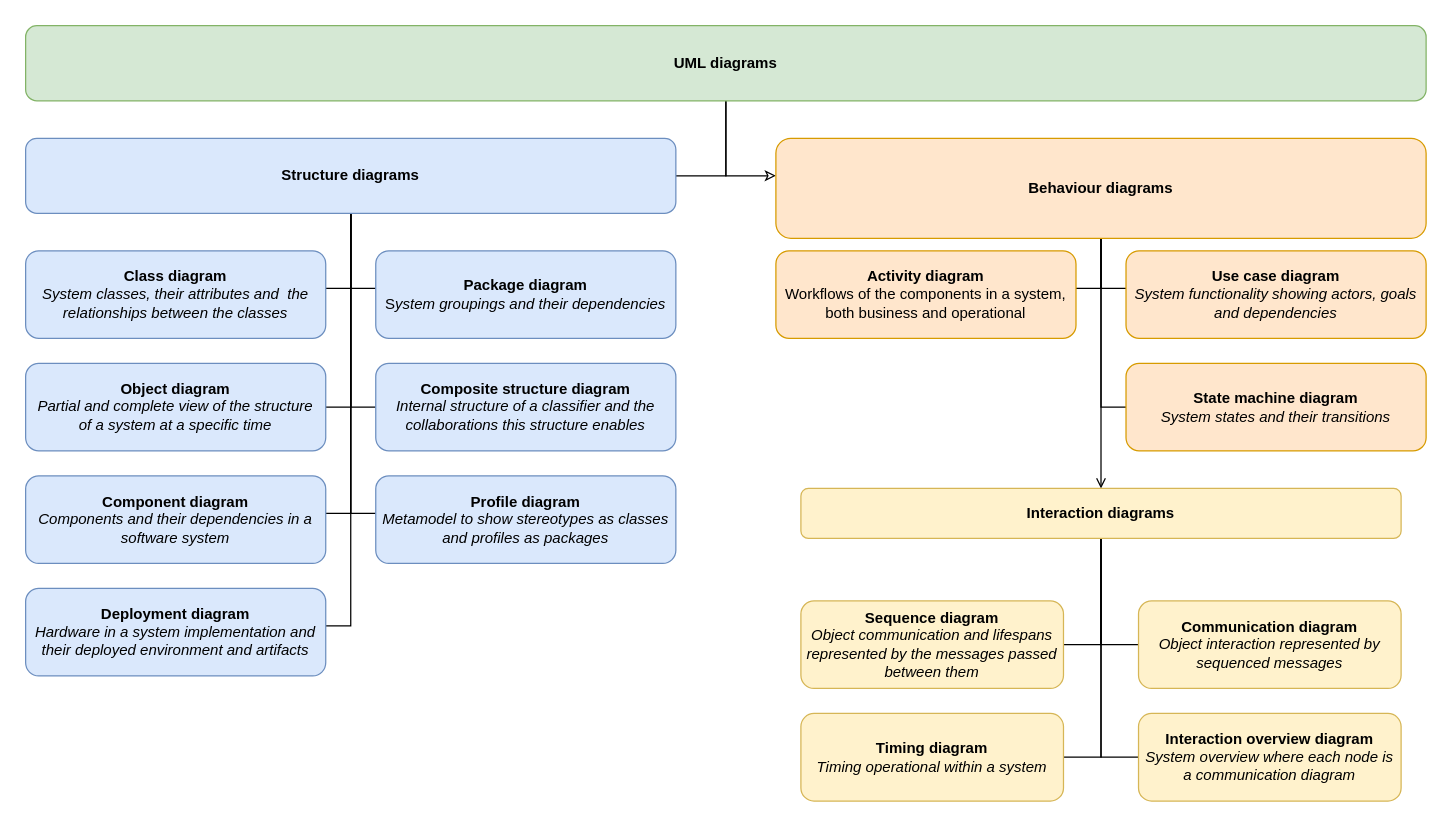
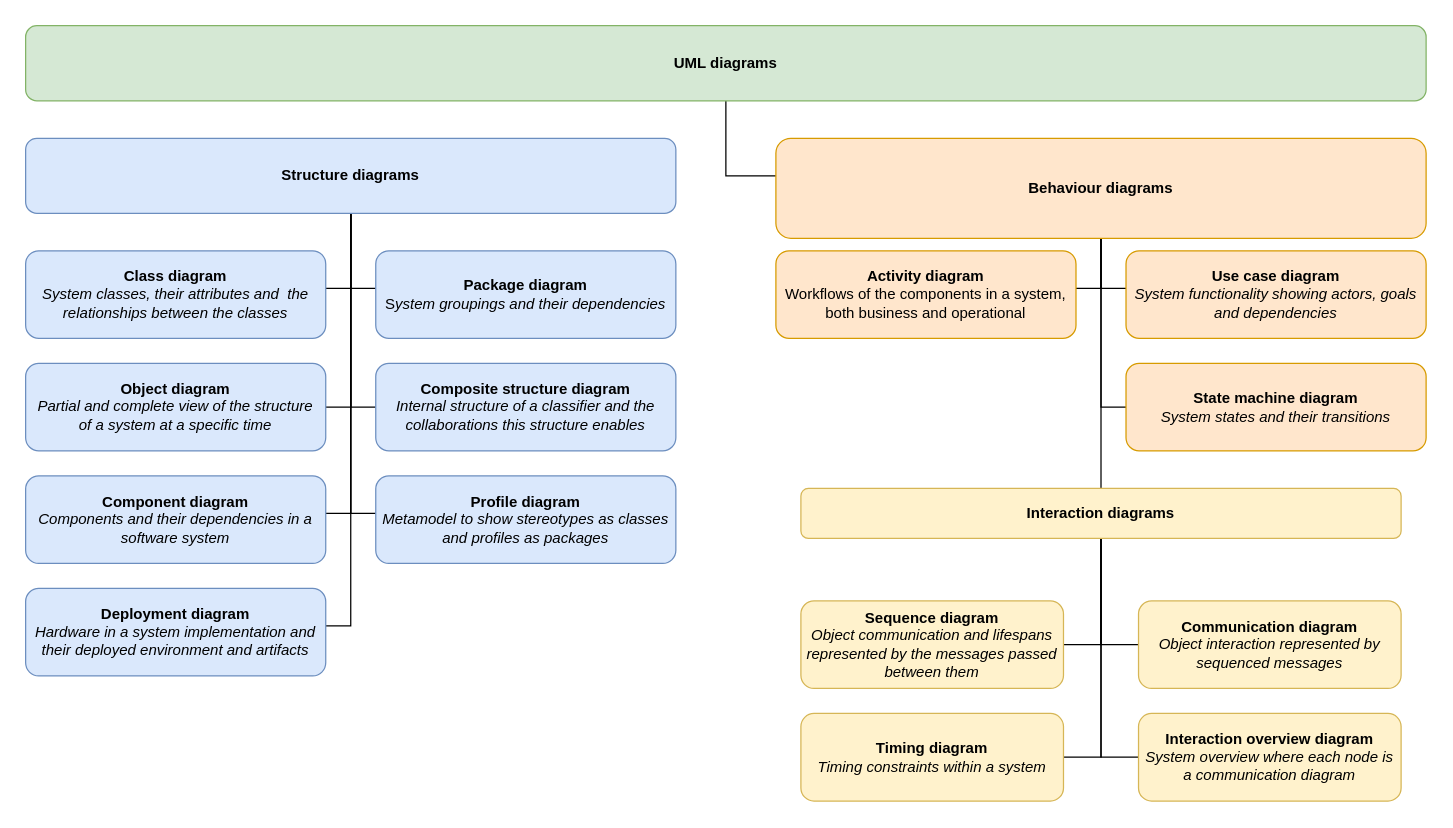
(700, 176) -> none
(766, 176) -> (769, 176)
(1101, 482) -> (1101, 483)
(932, 757) -> (932, 757)
